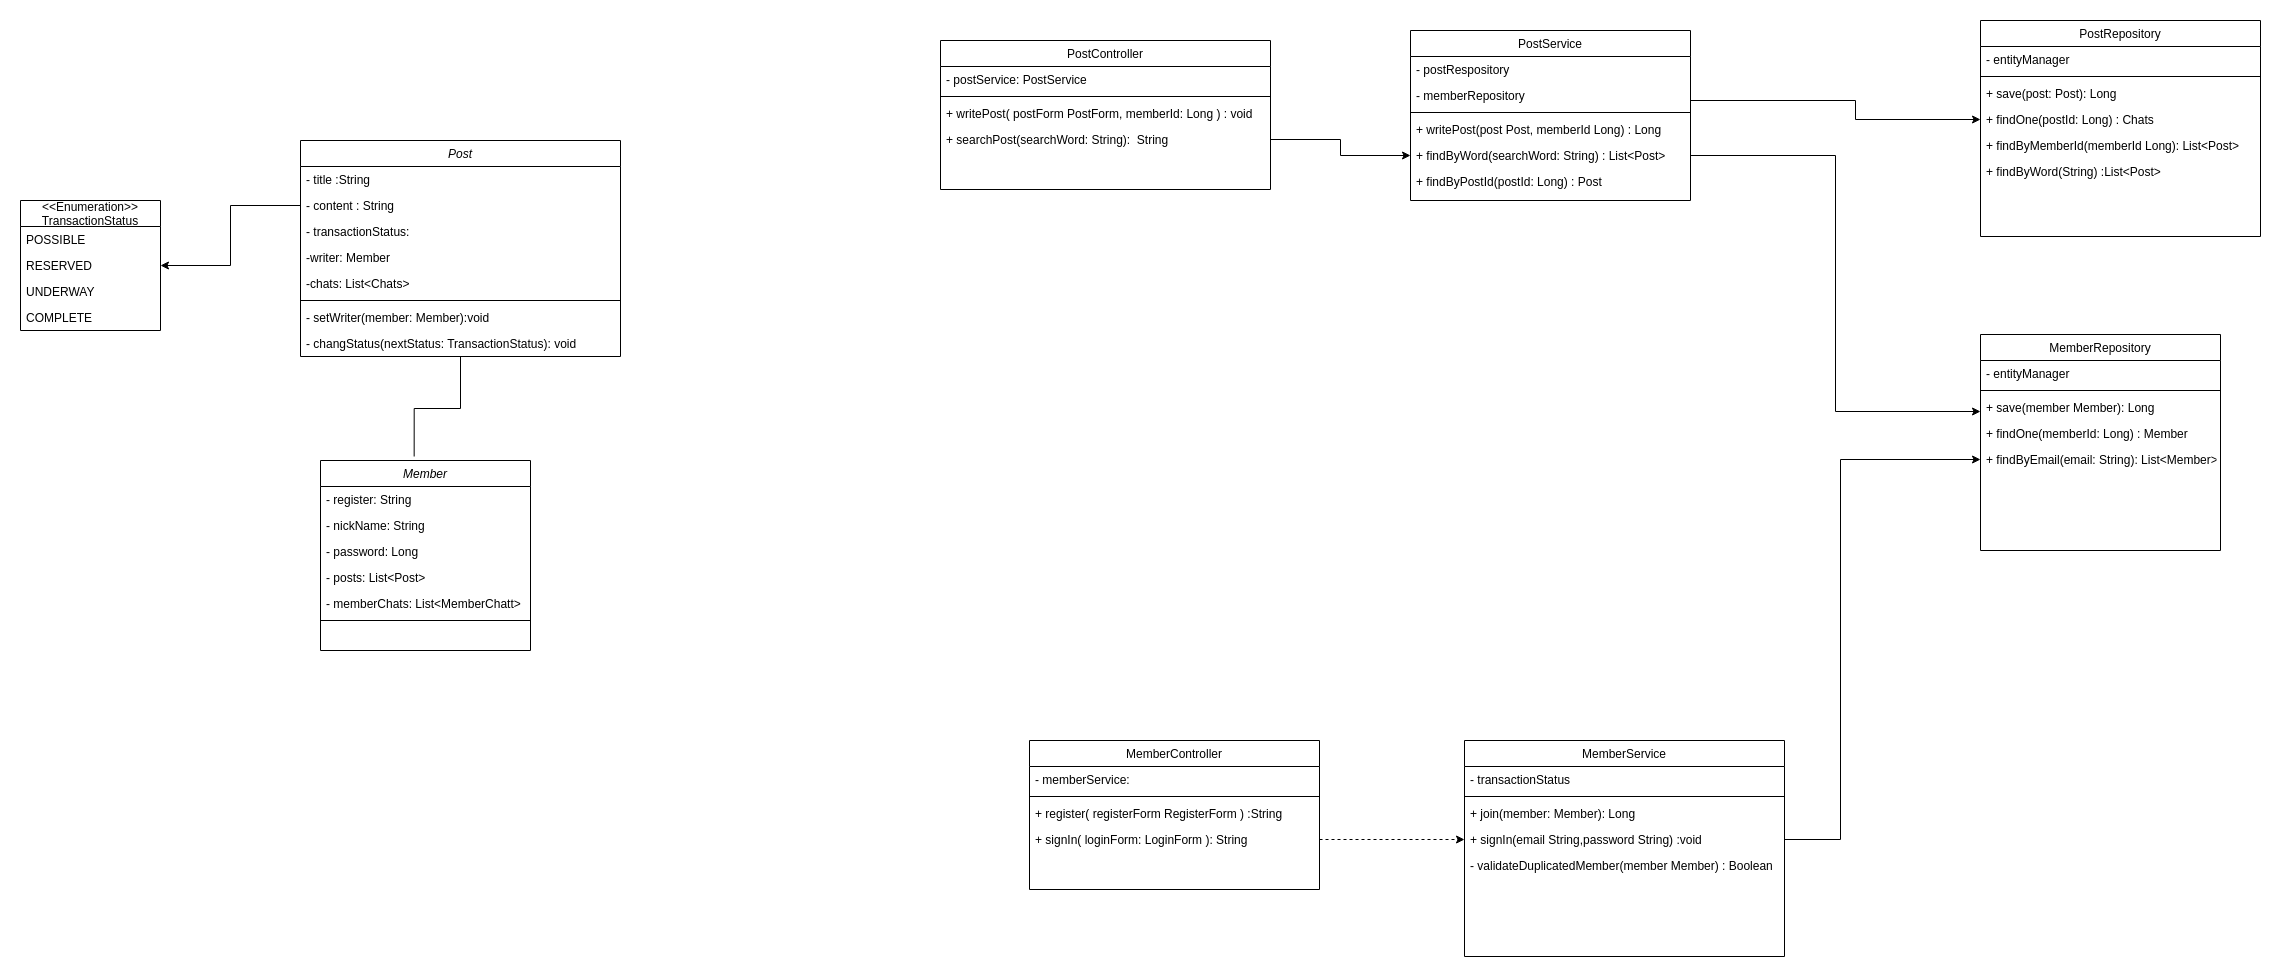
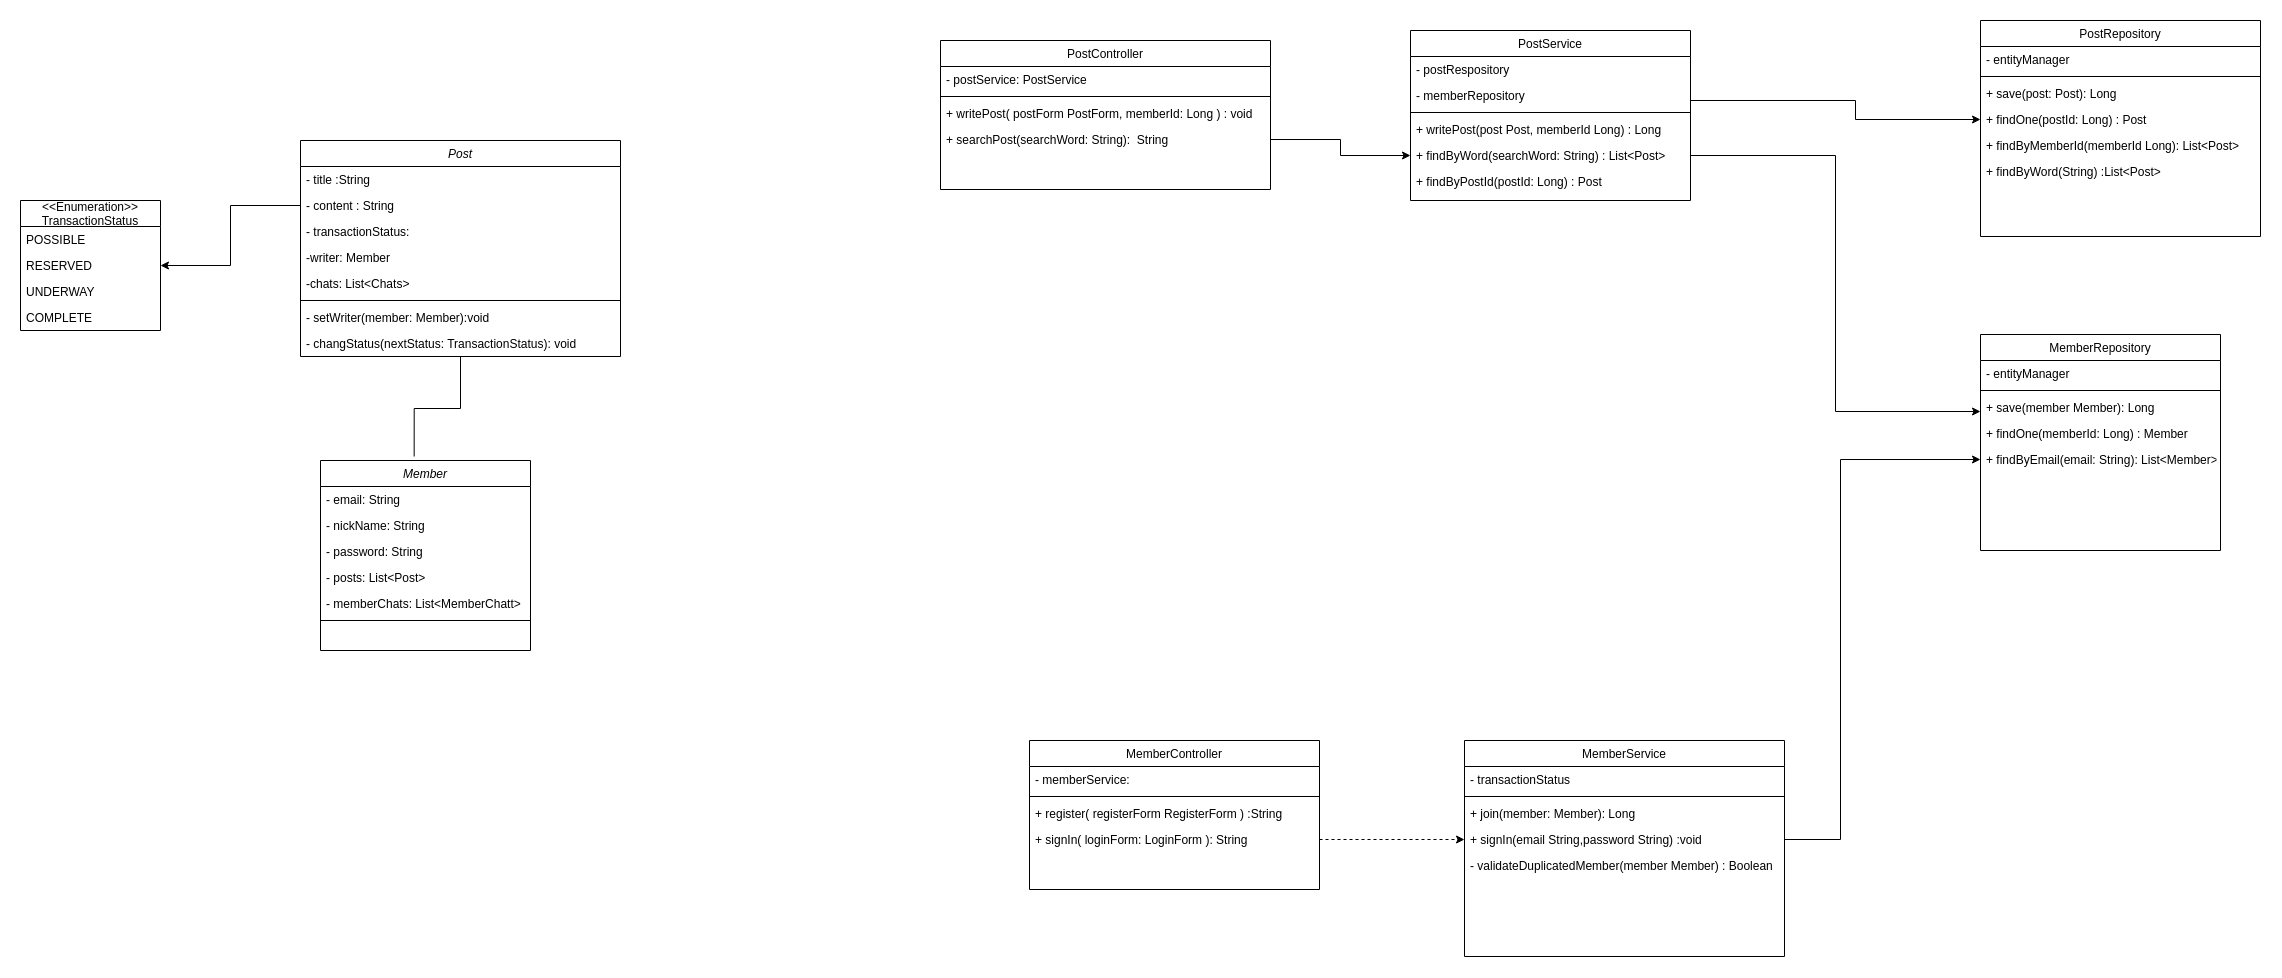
(2079, 120) -> (2076, 120)
(379, 500) -> (367, 500)
(375, 552) -> (380, 552)
